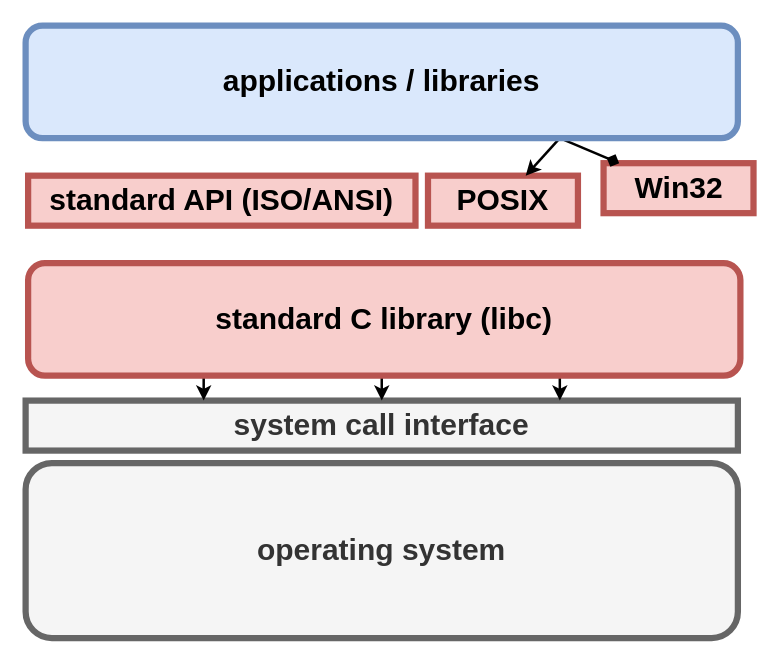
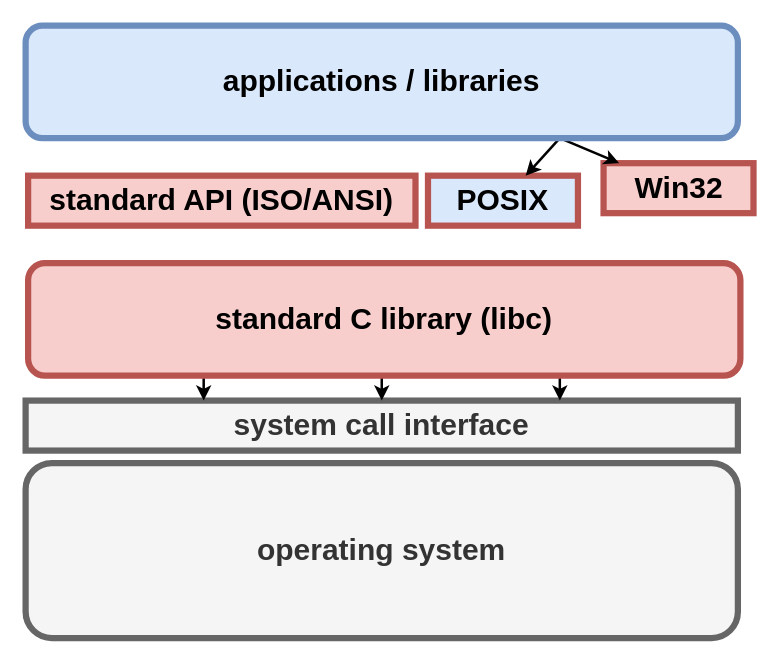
(607, 158) -> (607, 158)
(503, 201) -> (503, 201)
